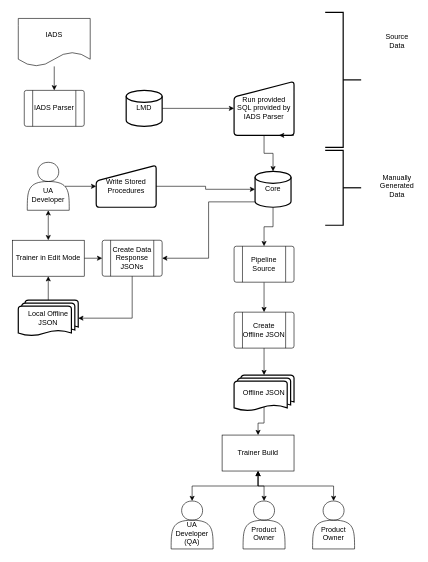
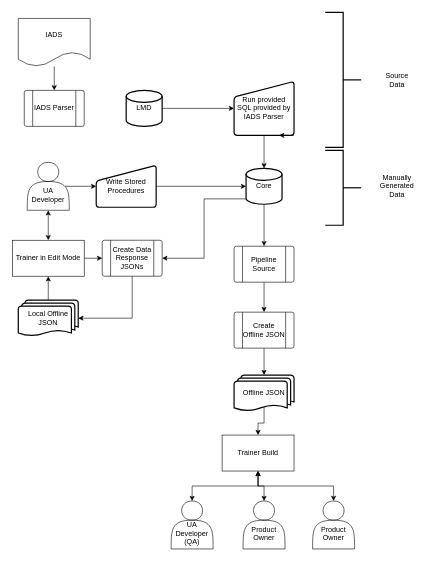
(398, 41) -> (398, 80)
(273, 189) -> (264, 186)
